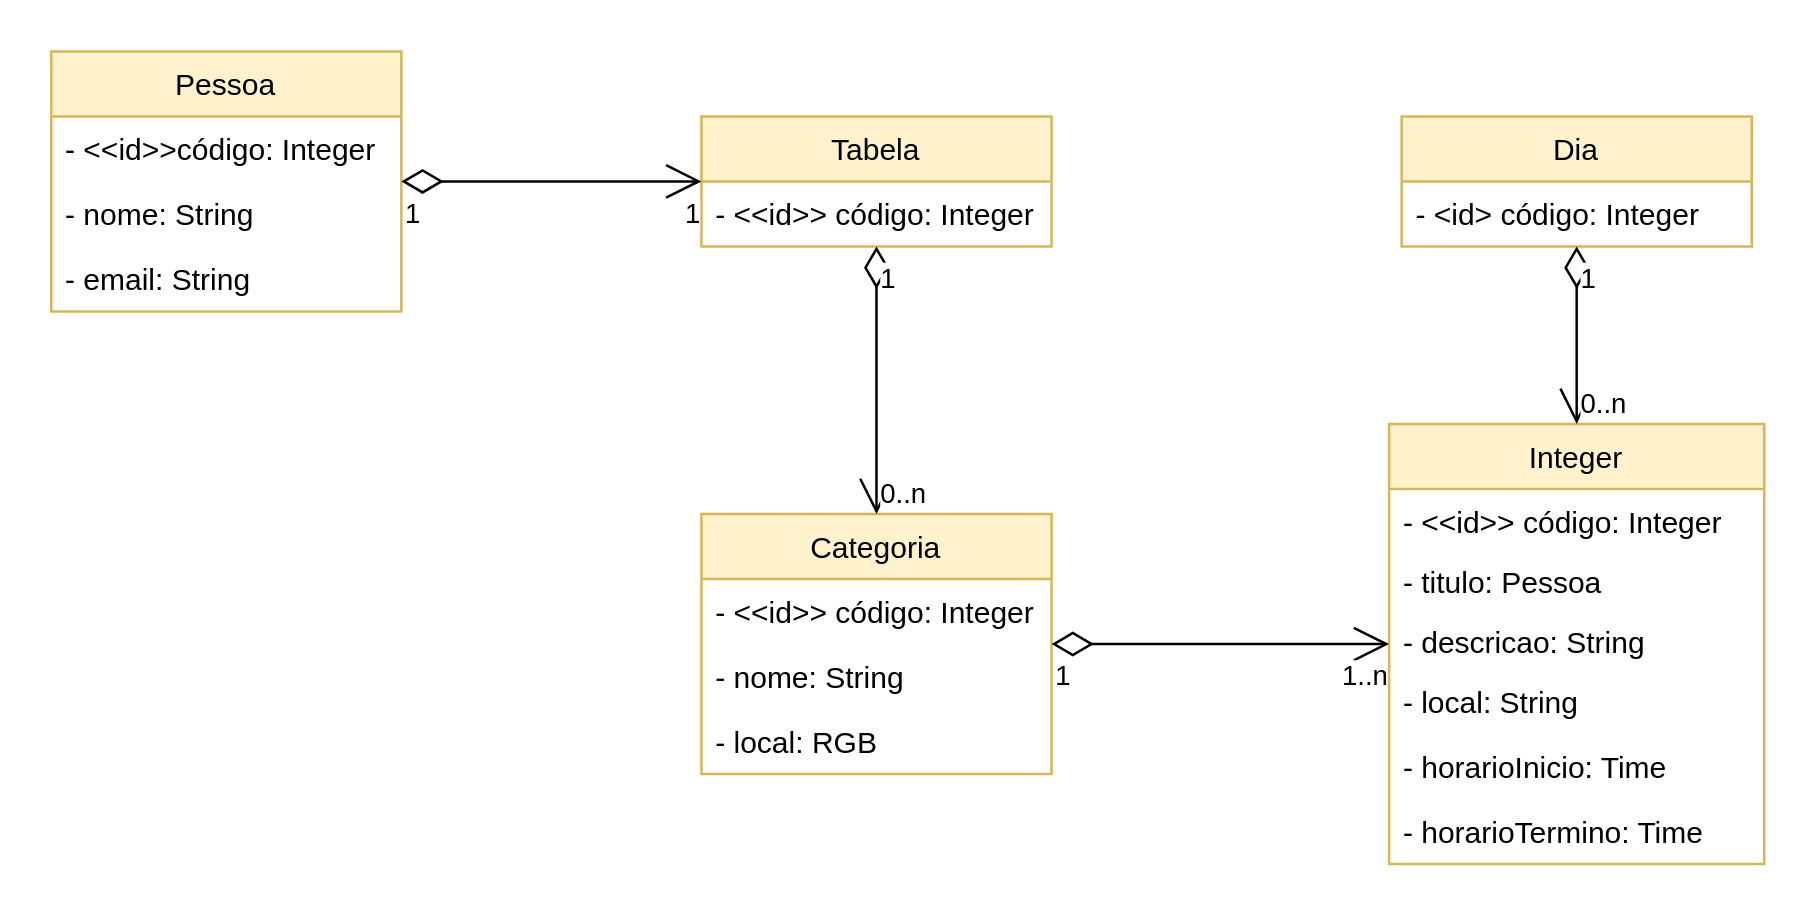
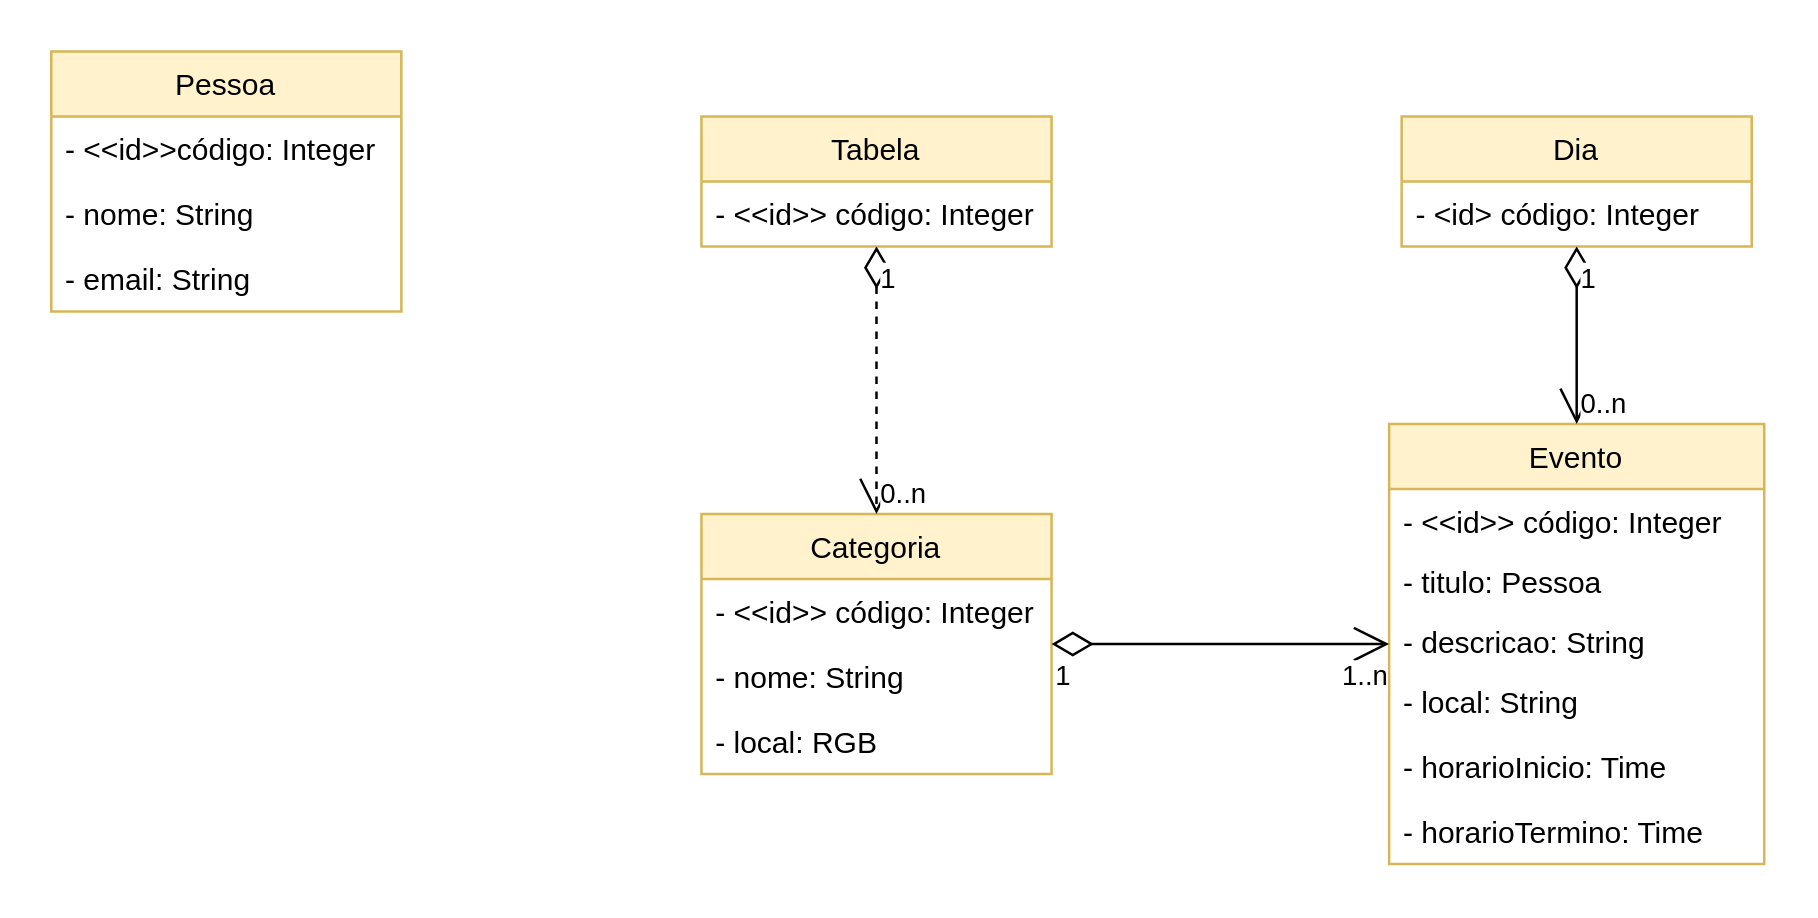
(568, 181) -> none
(876, 400) -> (876, 400)
(1575, 458) -> (1575, 458)
